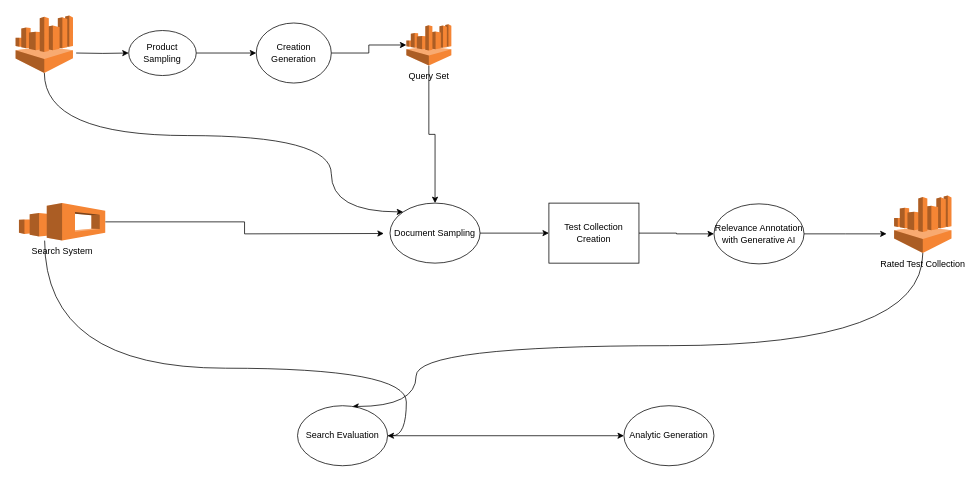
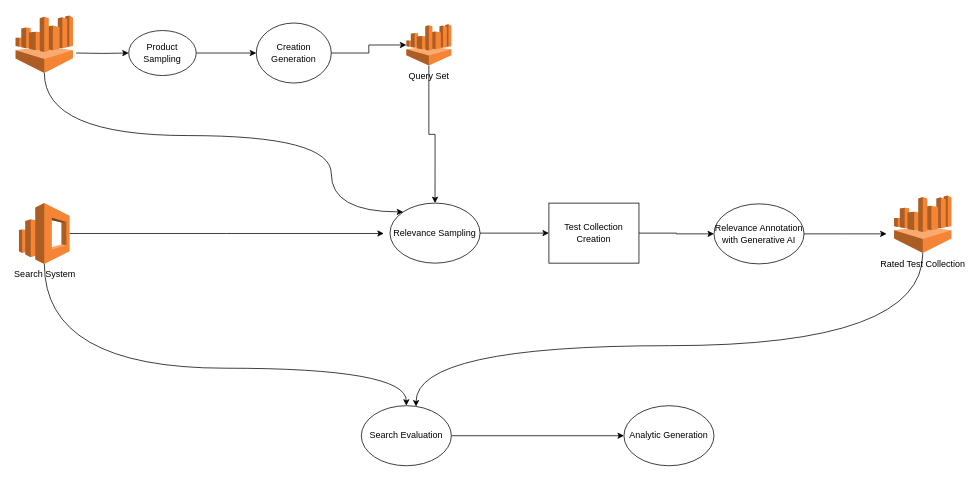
(62, 222) -> (44, 233)
(435, 233) -> (435, 233)
(342, 435) -> (406, 435)
